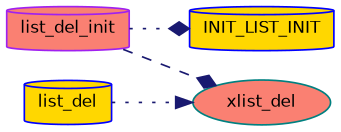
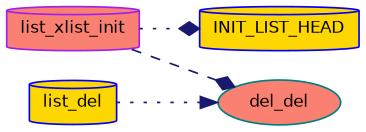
(68, 29) -> (73, 29)
(262, 29) -> (279, 29)
(262, 102) -> (279, 102)
